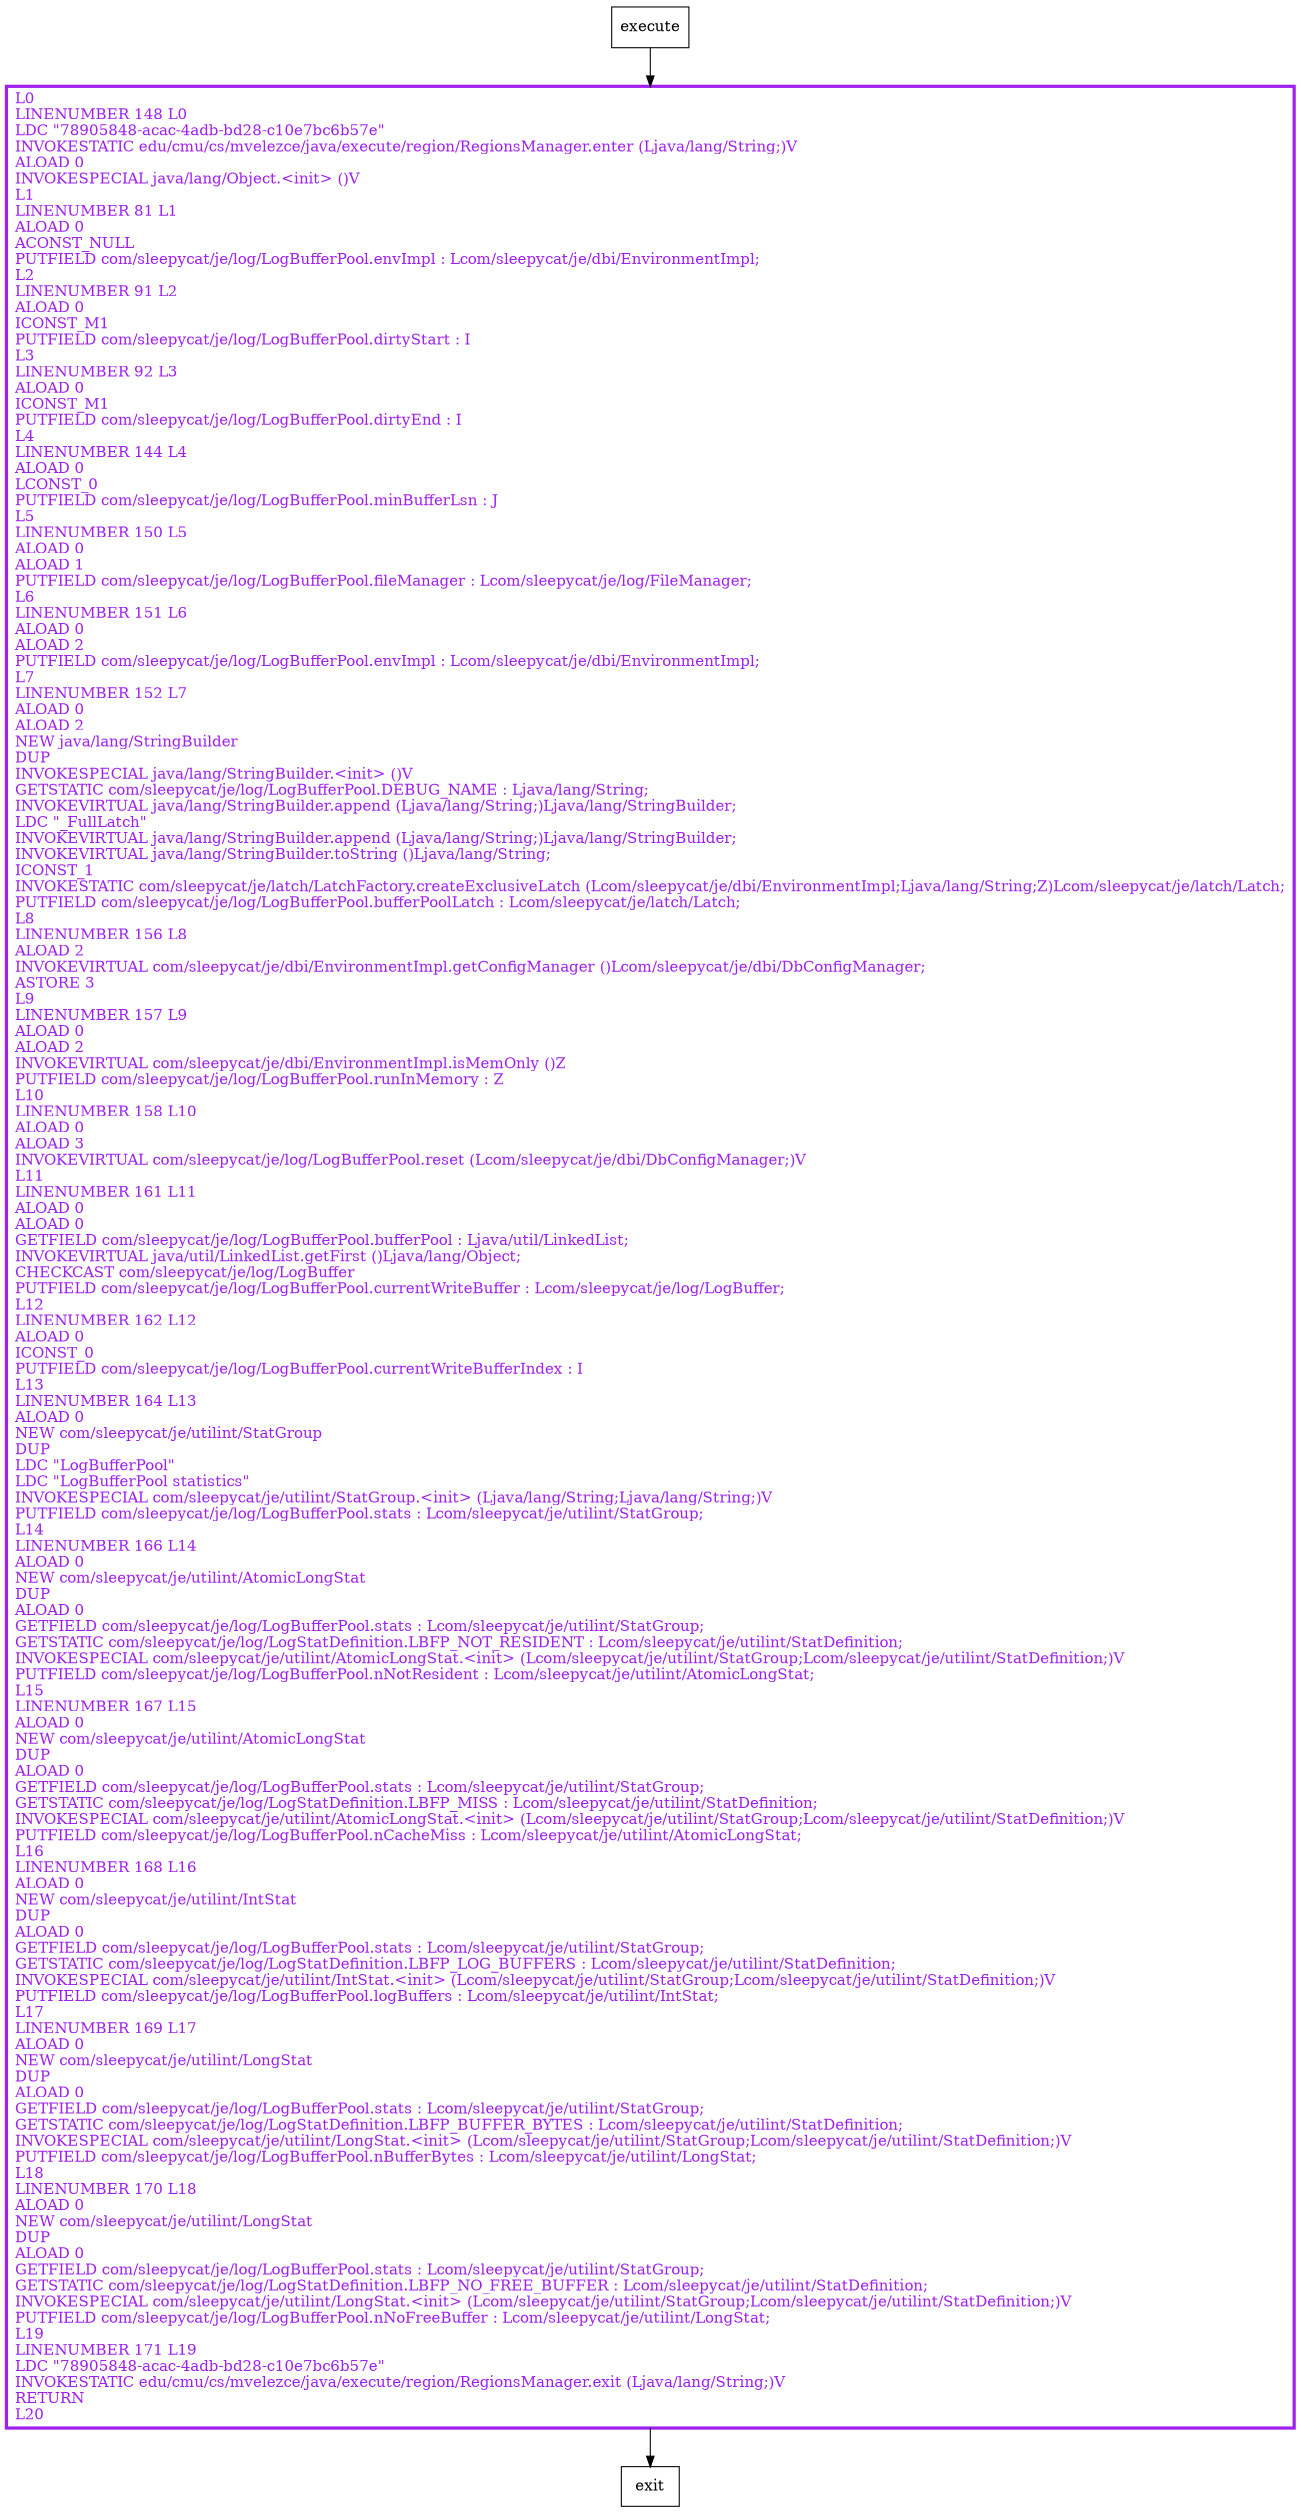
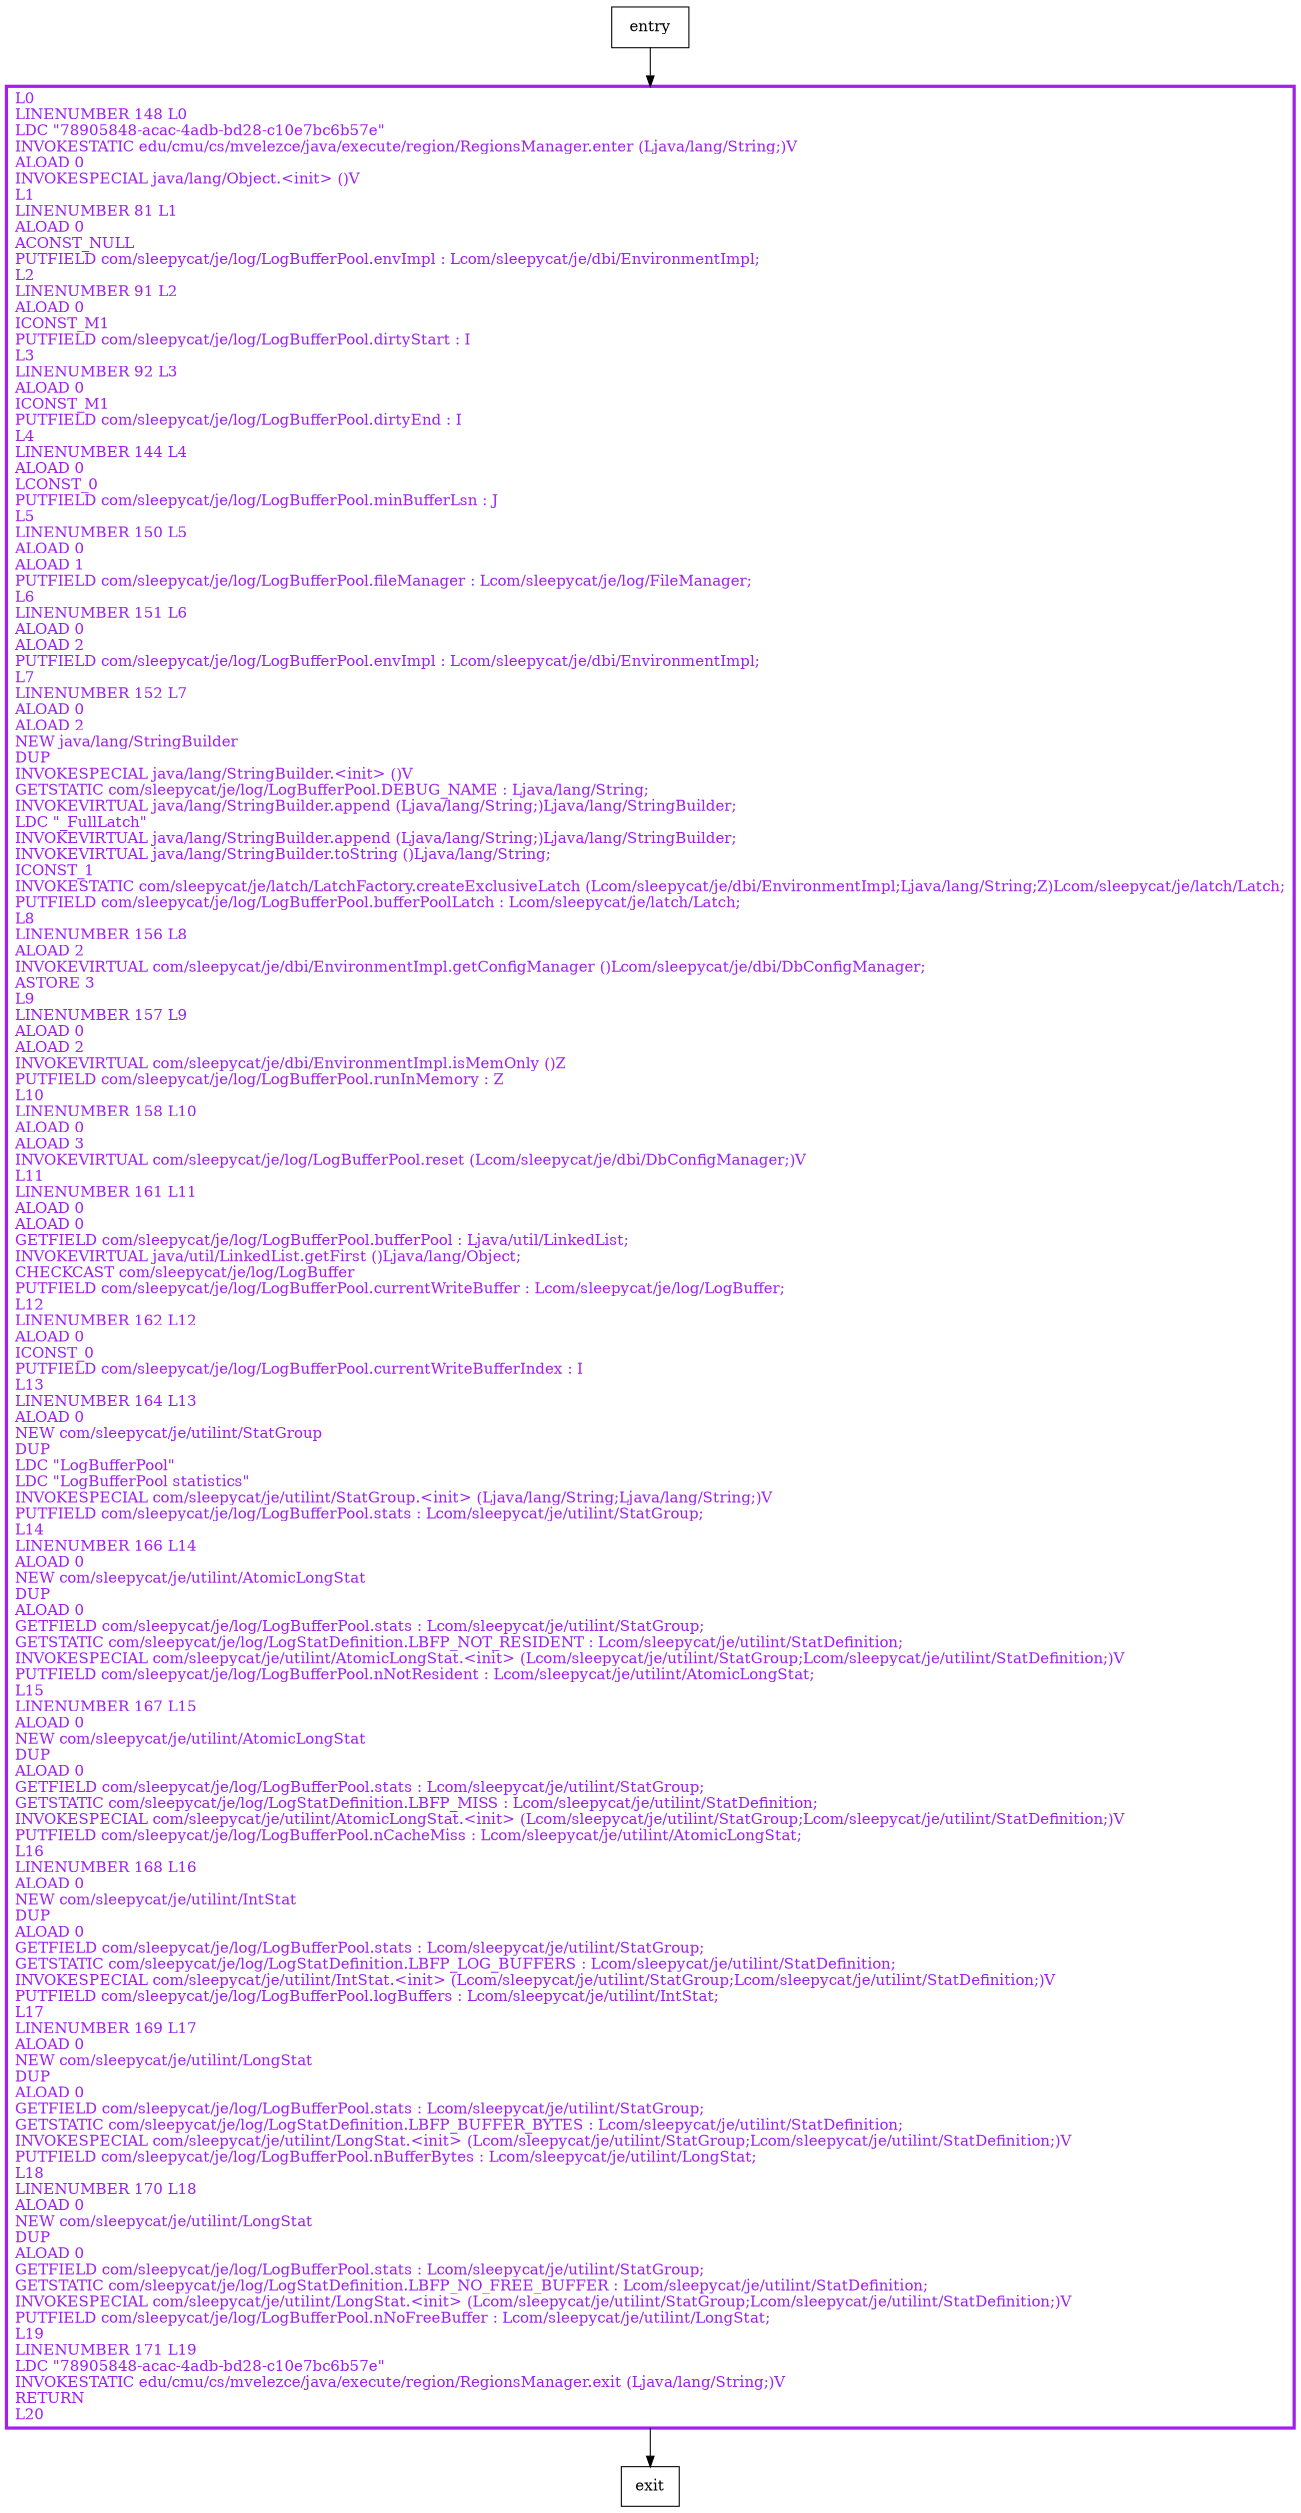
(650, 27) -> (650, 27)
